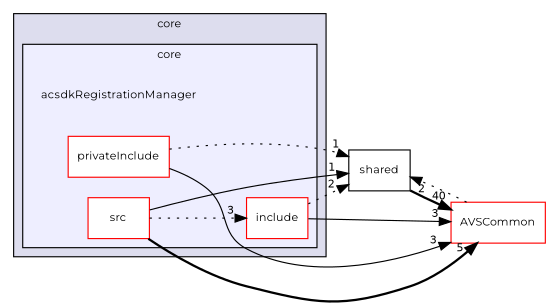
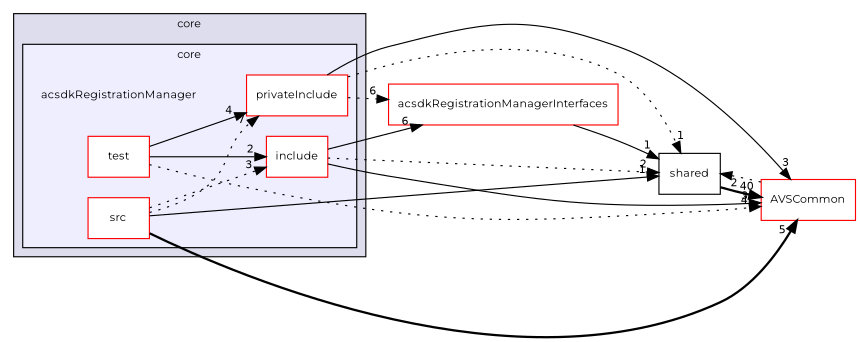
none -> (503, 105)
none -> (119, 157)
none -> (219, 174)
